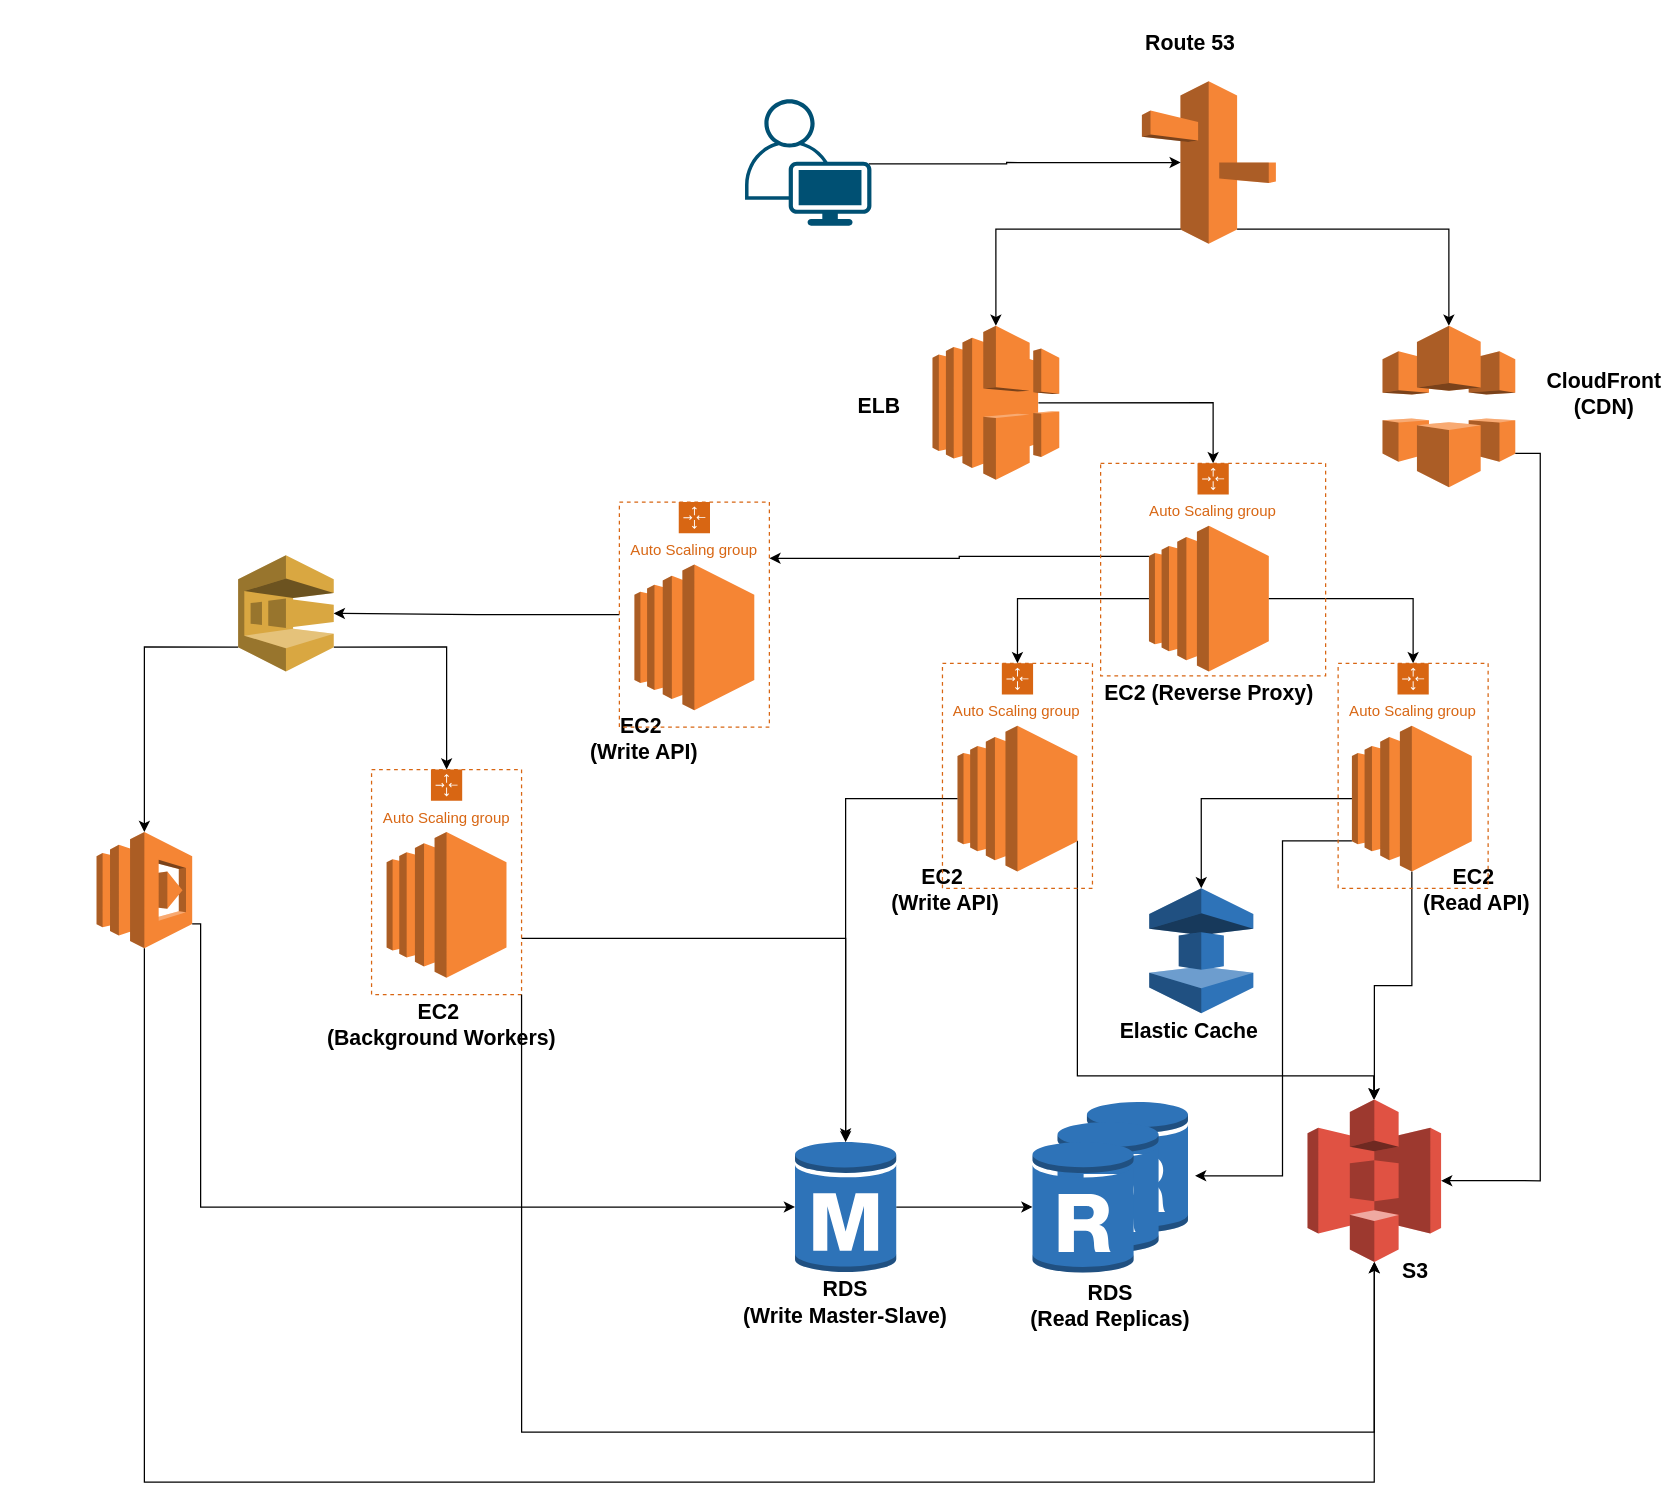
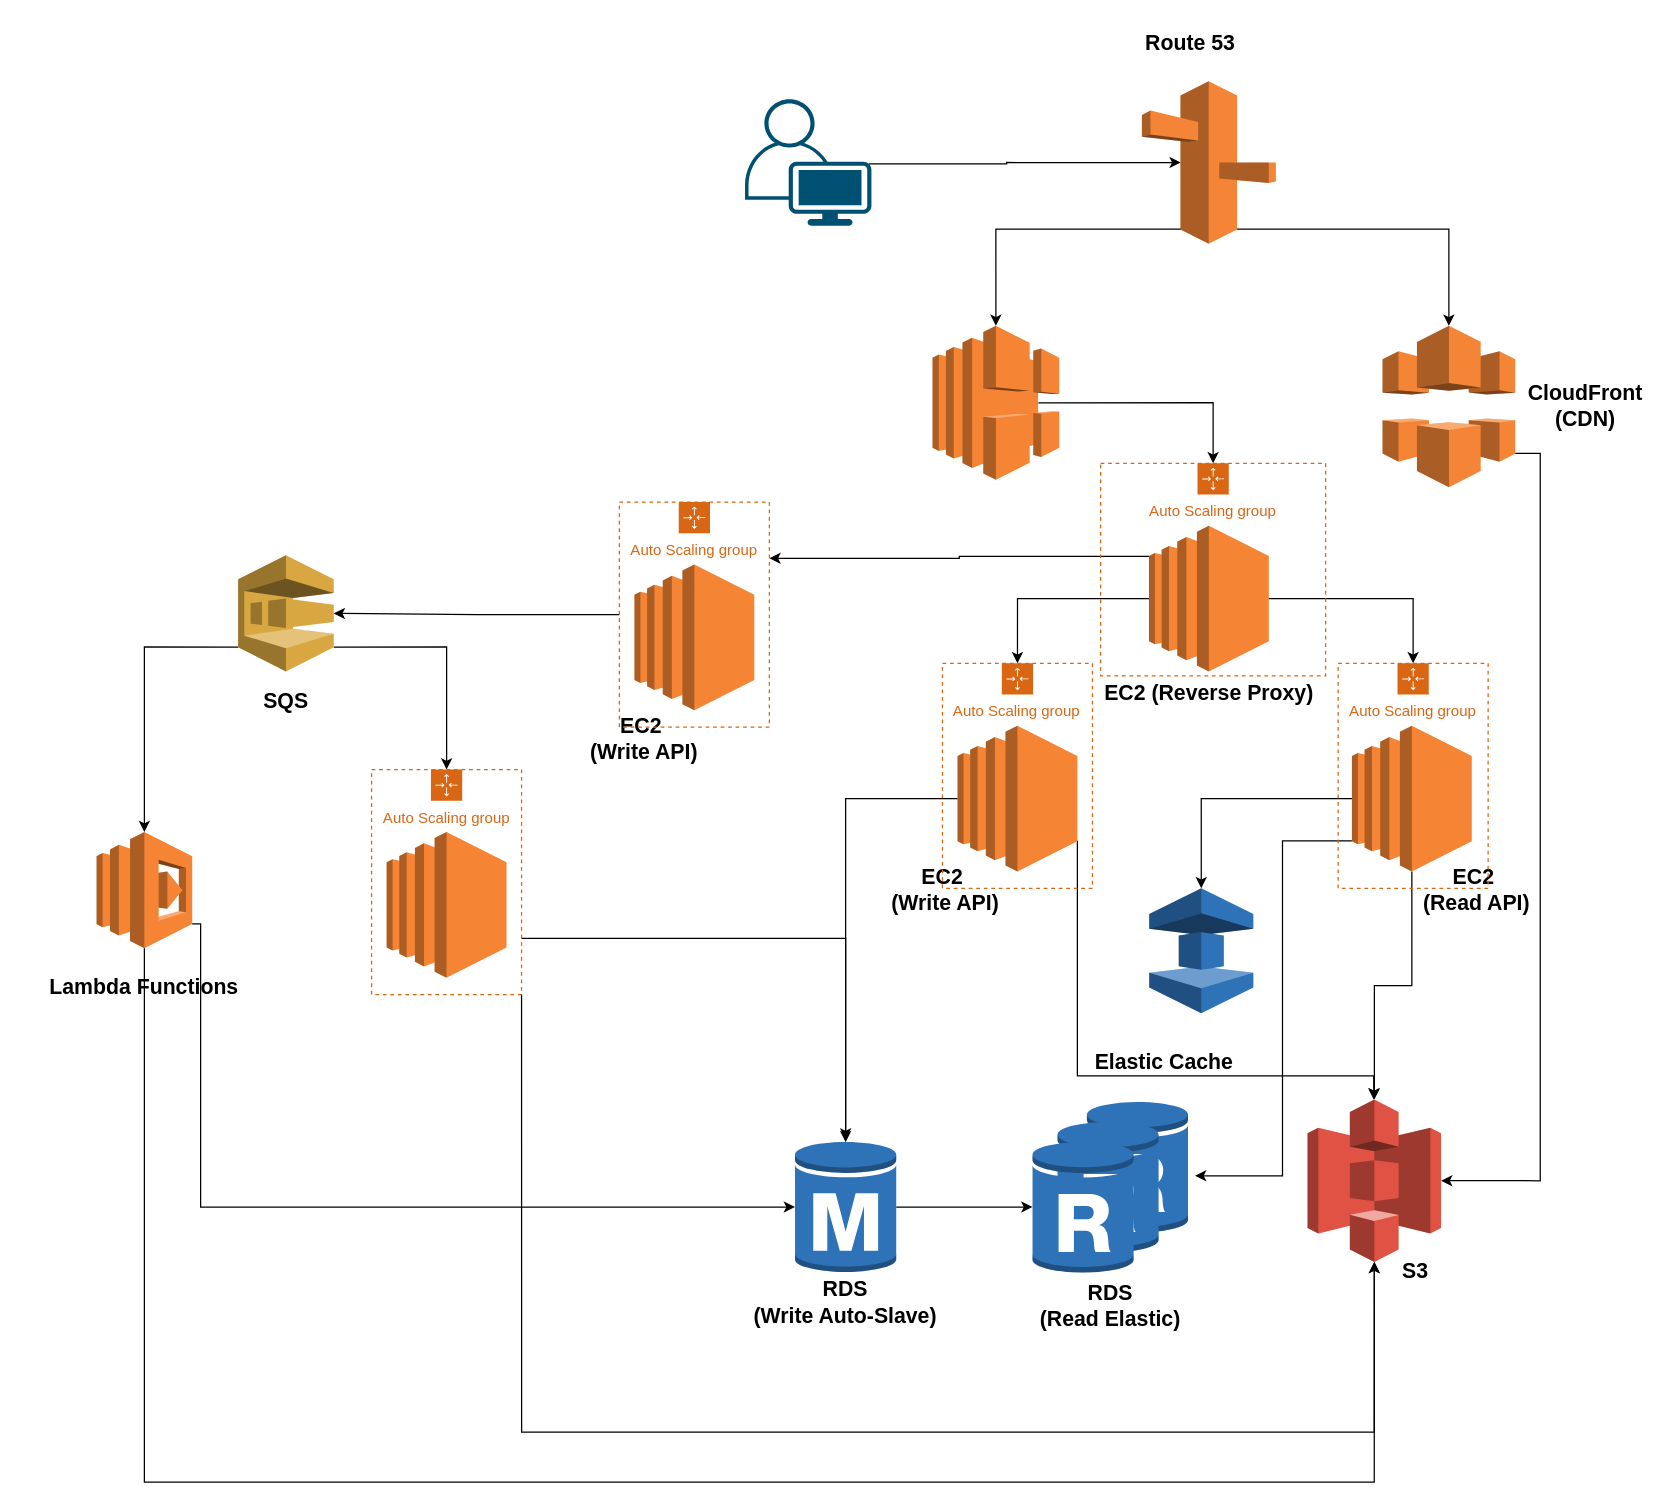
(1604, 394) -> (1585, 406)
(880, 406) -> none
none -> (286, 702)
none -> (144, 988)
(442, 1026) -> none
(1189, 1032) -> (1164, 1063)
(846, 1303) -> (846, 1303)
(1111, 1307) -> (1111, 1307)
